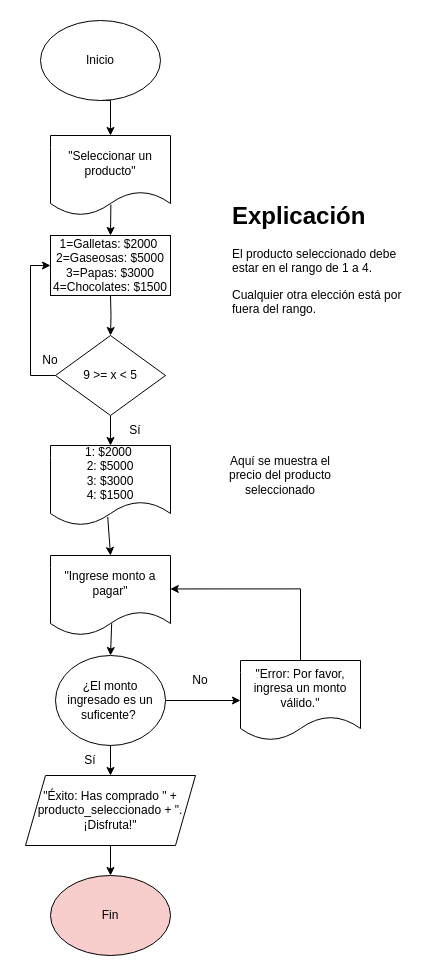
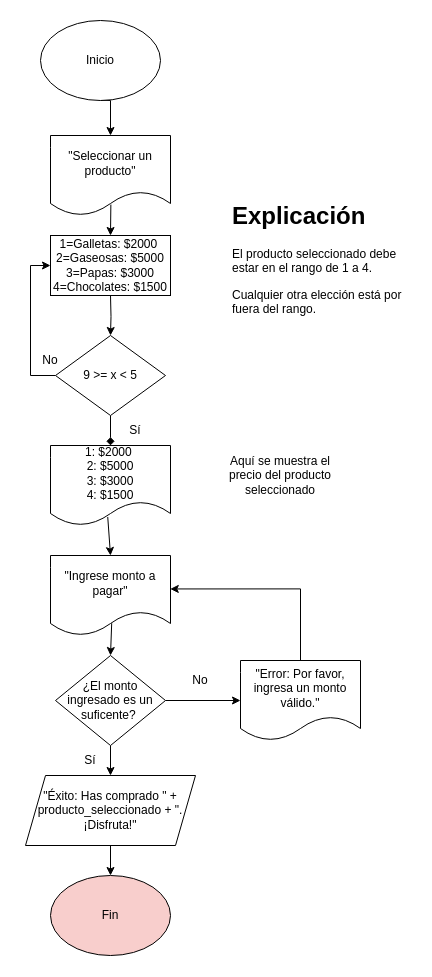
(111, 437) -> (111, 437)
(111, 701) -> (111, 701)
